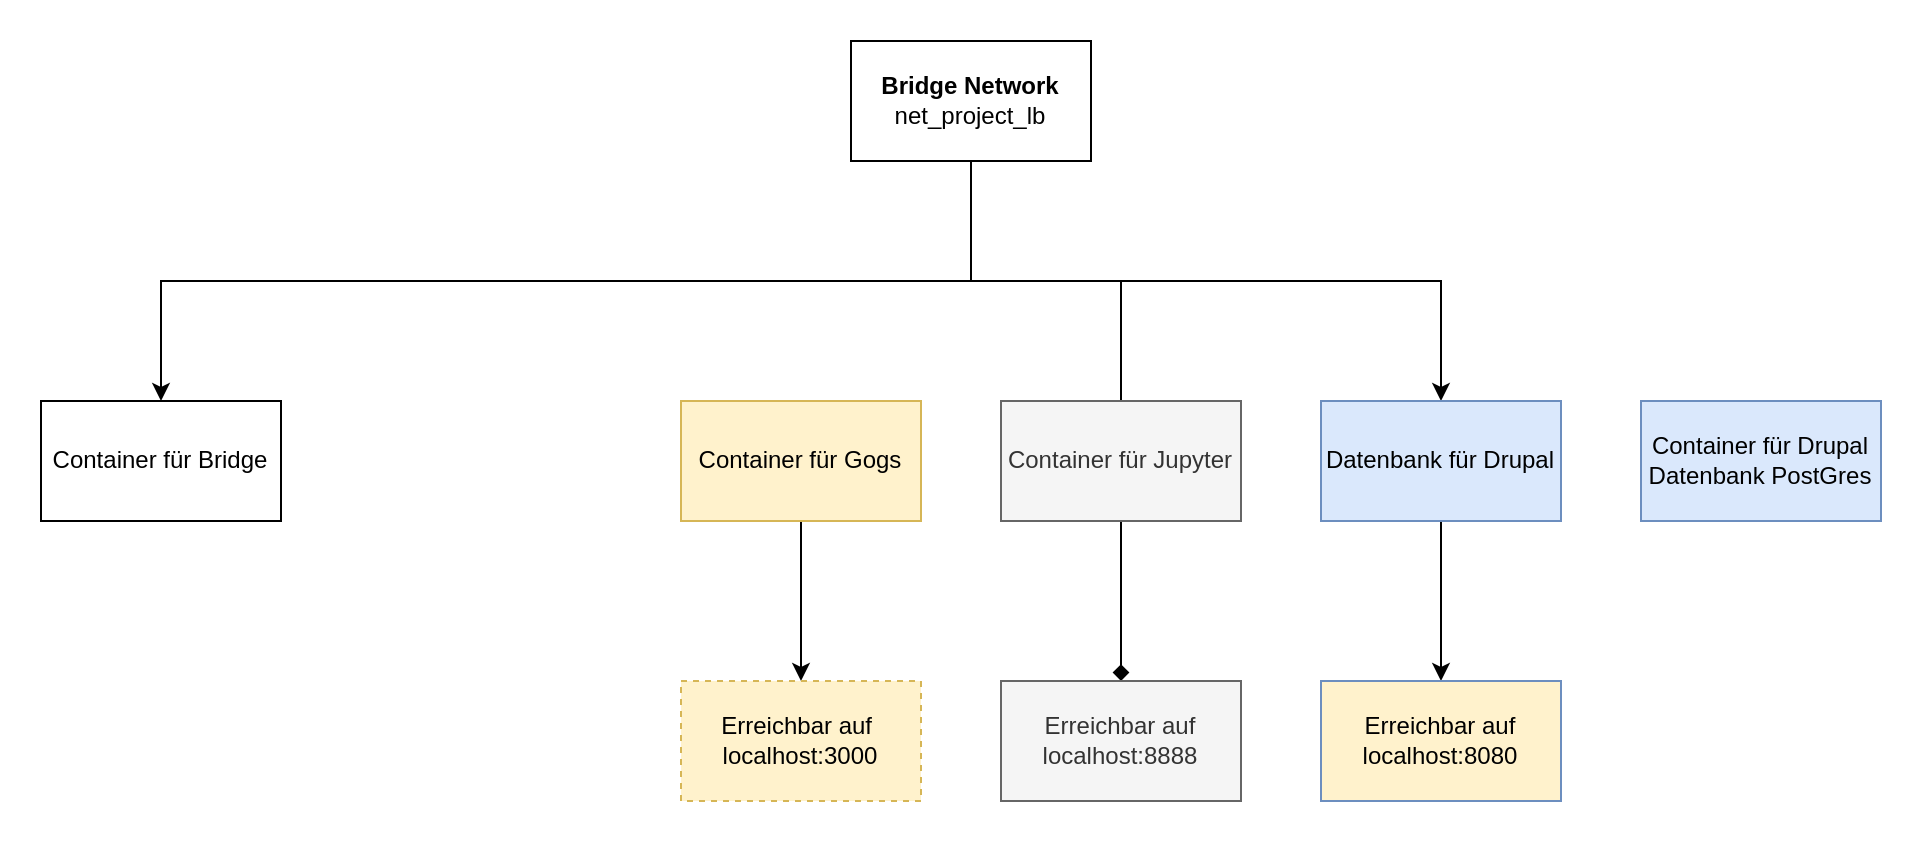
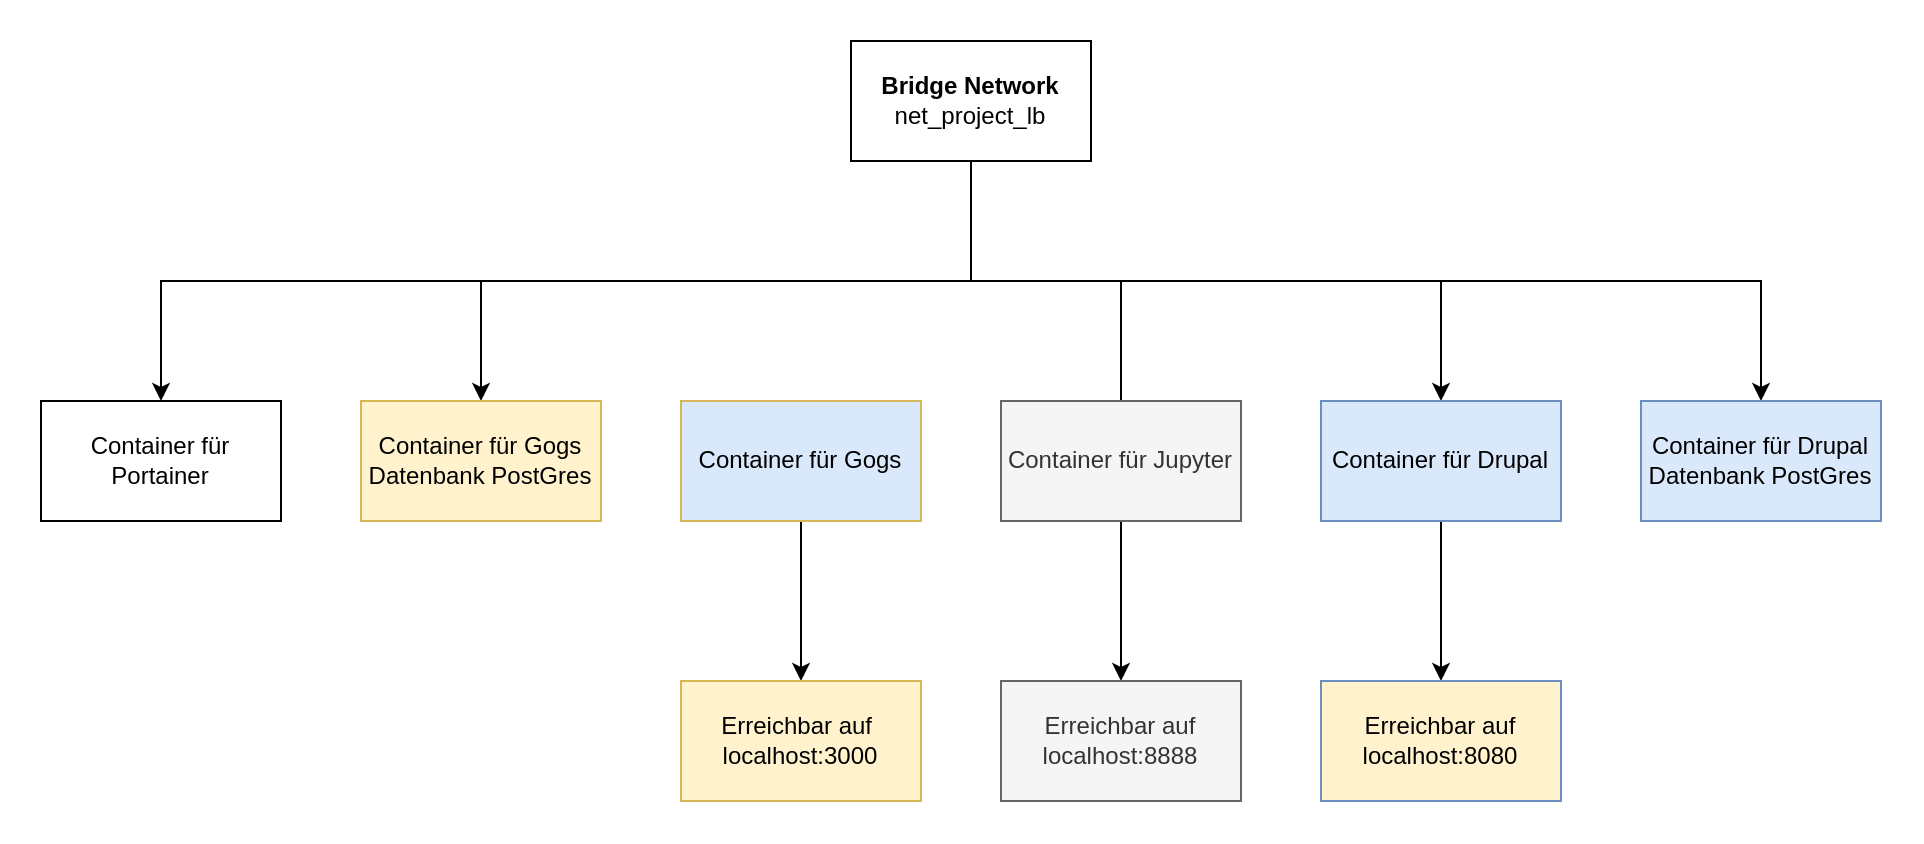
none -> (1656, 281)
none -> (481, 336)
(161, 461) -> (161, 461)
none -> (481, 461)
(801, 461) -> (801, 461)
(1441, 461) -> (1441, 461)
(1121, 665) -> (1121, 666)
(801, 741) -> (801, 741)
